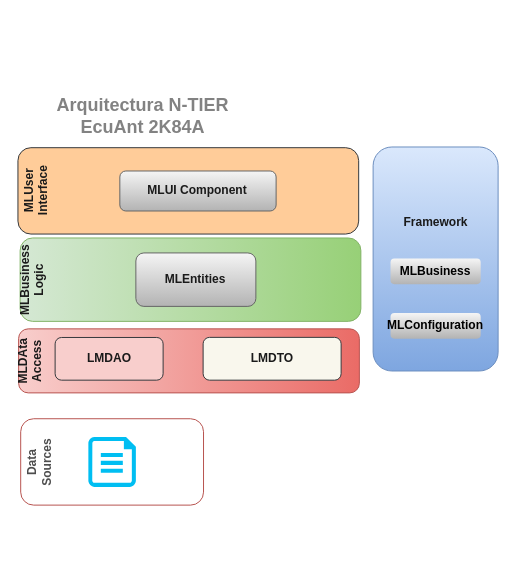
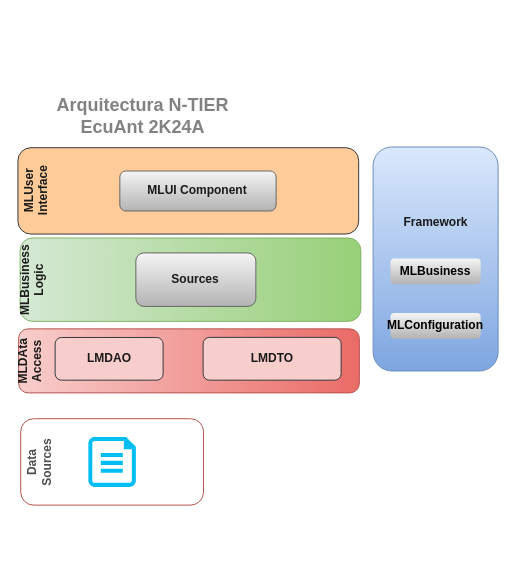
(143, 117) -> (143, 117)
(196, 280) -> (196, 280)
(272, 359) -> (272, 359)
